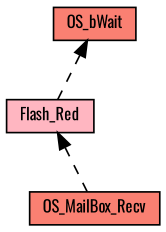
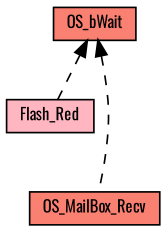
(76, 170) -> (108, 124)
